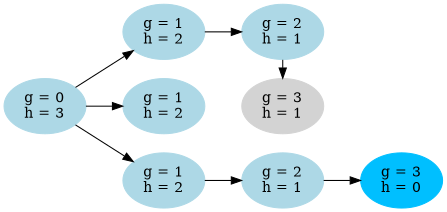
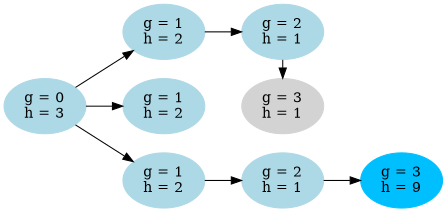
(402, 180) -> (402, 180)
